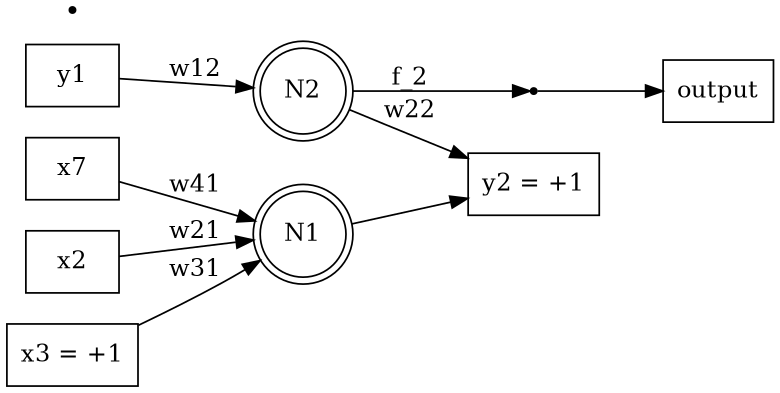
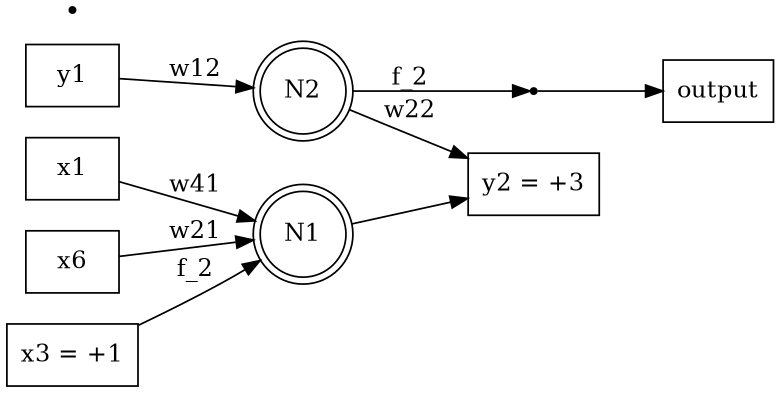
(72, 169) -> (72, 169)
(534, 184) -> (534, 184)
(72, 262) -> (72, 262)
(196, 270) -> (196, 270)
